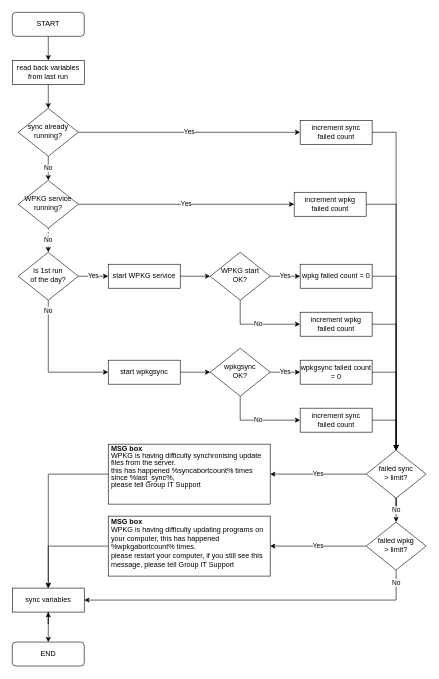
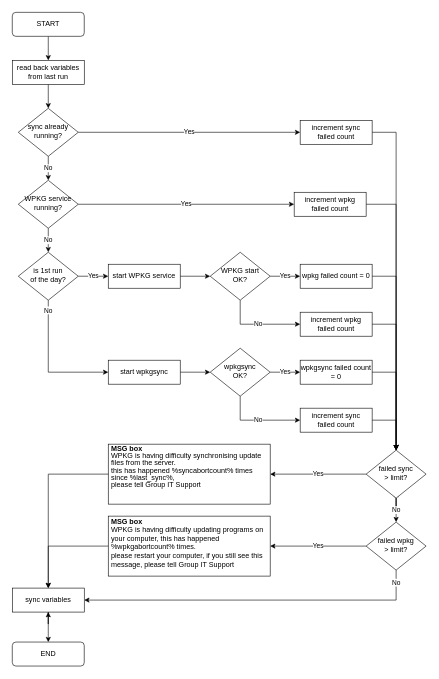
(48, 236) -> (48, 236)
